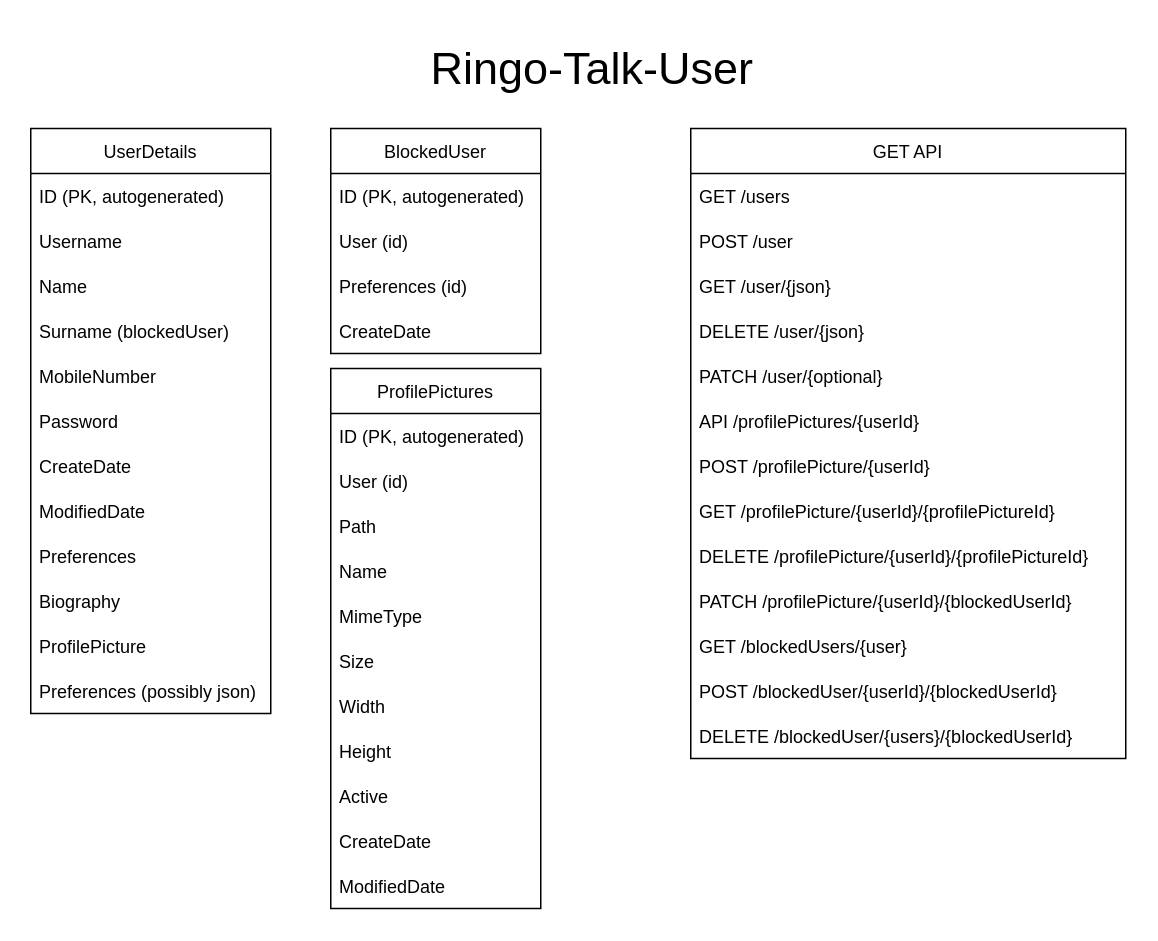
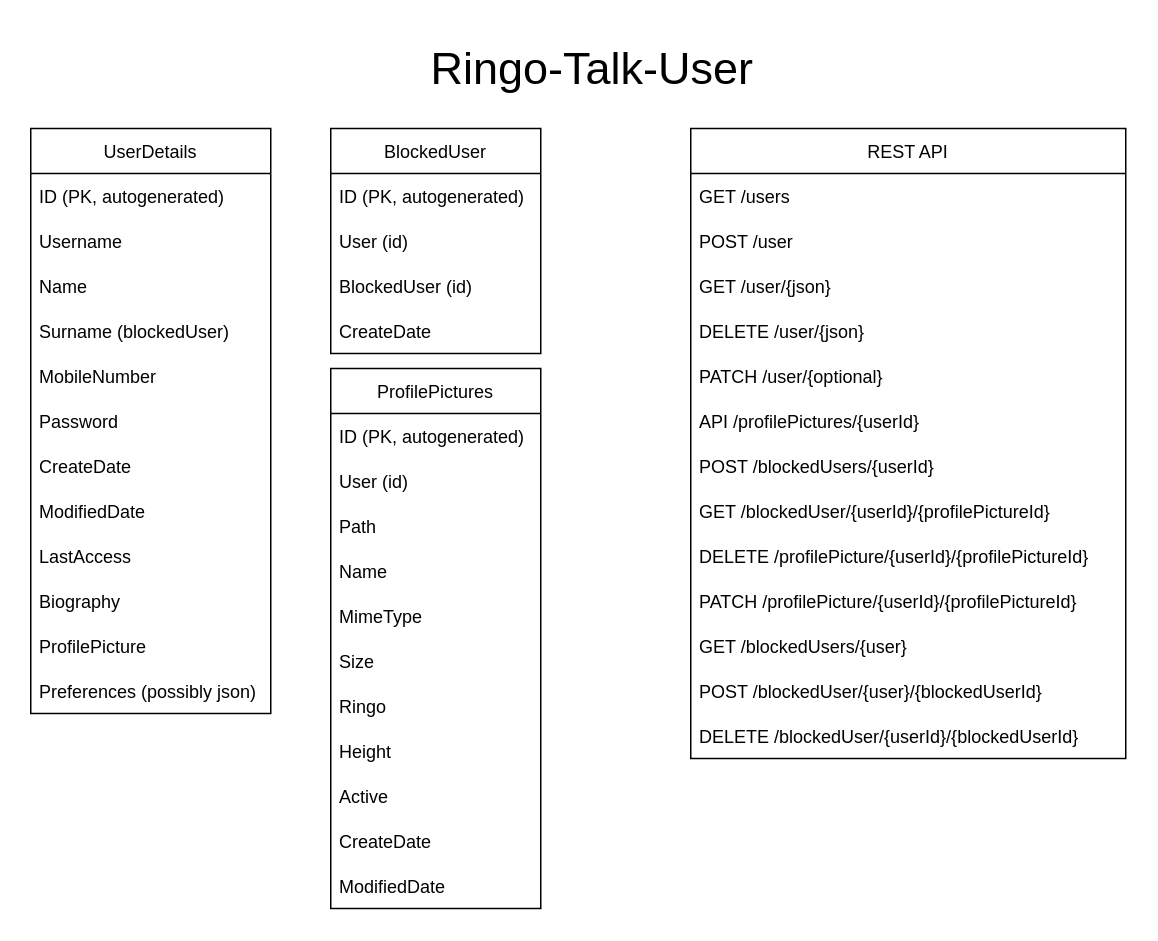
(908, 152) -> (908, 152)
(415, 287) -> (413, 287)
(836, 467) -> (830, 467)
(920, 512) -> (909, 512)
(94, 557) -> (89, 557)
(919, 602) -> (930, 602)
(904, 692) -> (894, 692)
(362, 707) -> (362, 707)
(909, 737) -> (914, 737)
